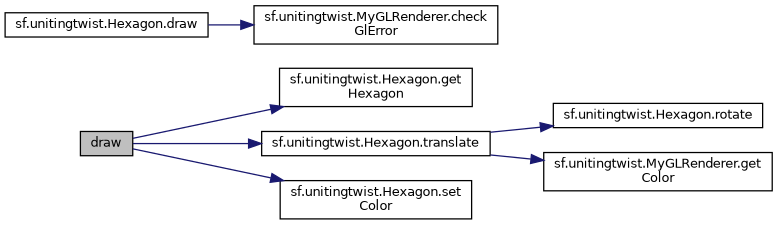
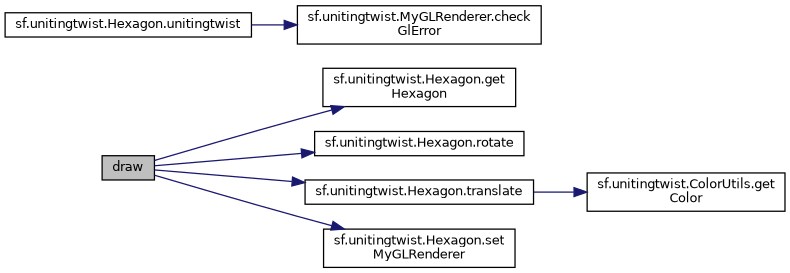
(107, 25) -> (128, 25)
(515, 130) -> (228, 160)
(658, 172) -> (686, 192)
(376, 200) -> (419, 248)
